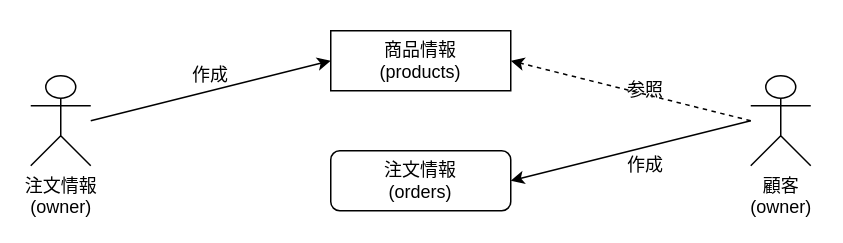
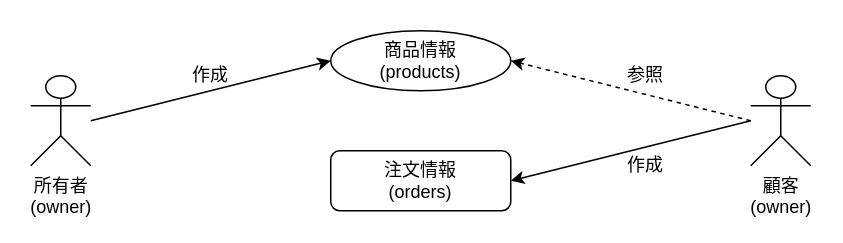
(421, 61) -> (421, 61)
(646, 91) -> (646, 76)
(62, 198) -> (62, 198)
